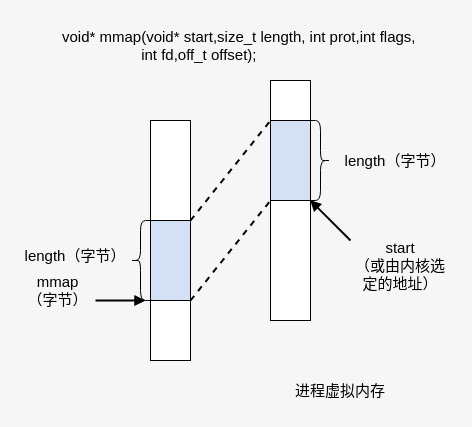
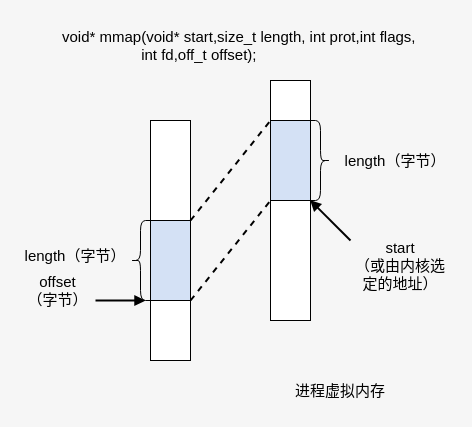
(58, 291) -> (58, 291)
